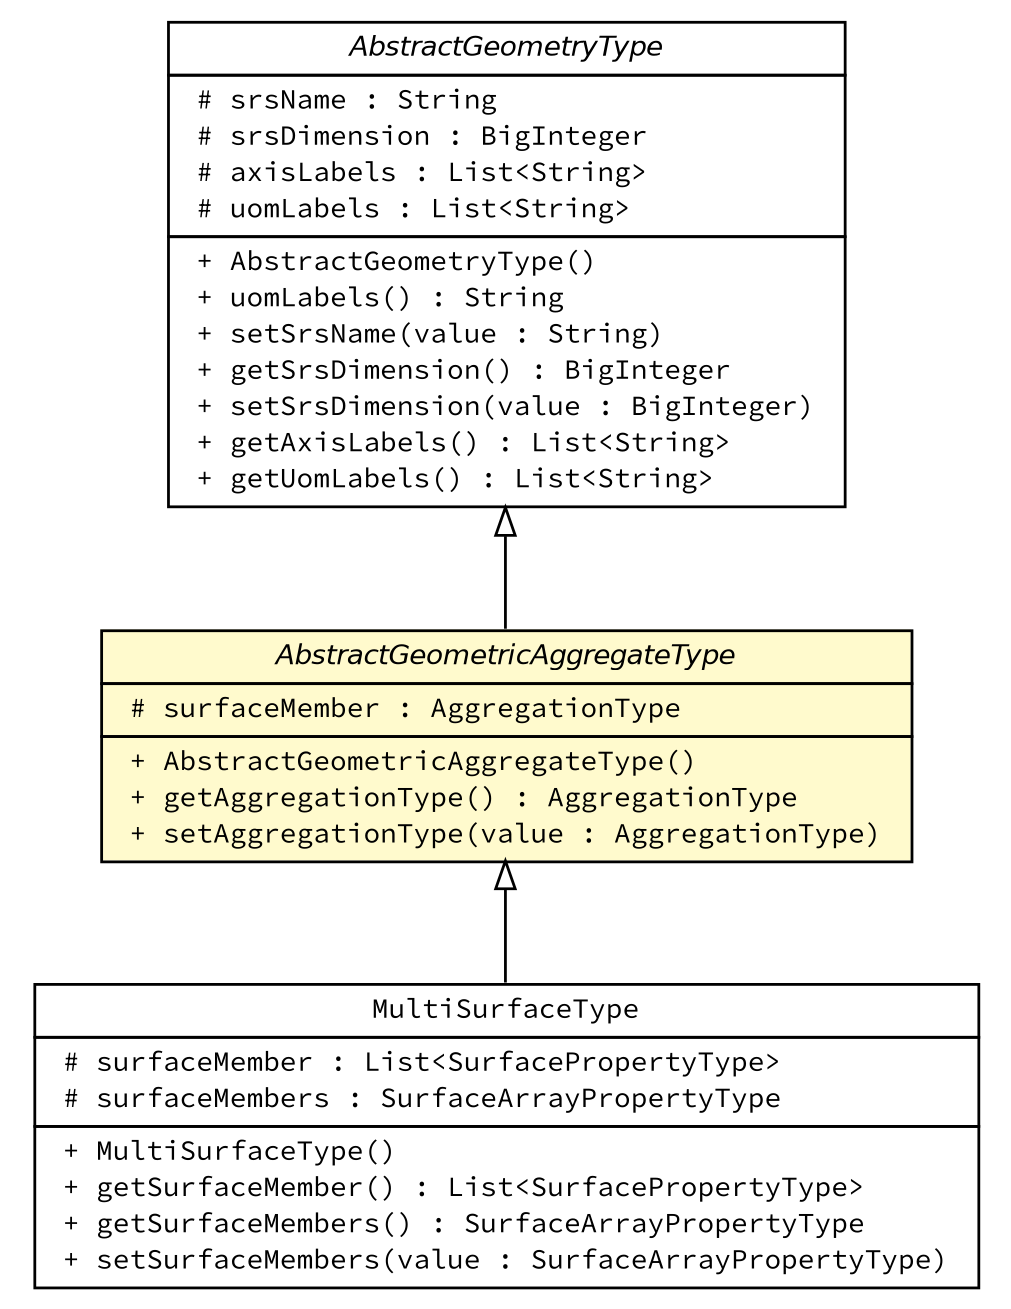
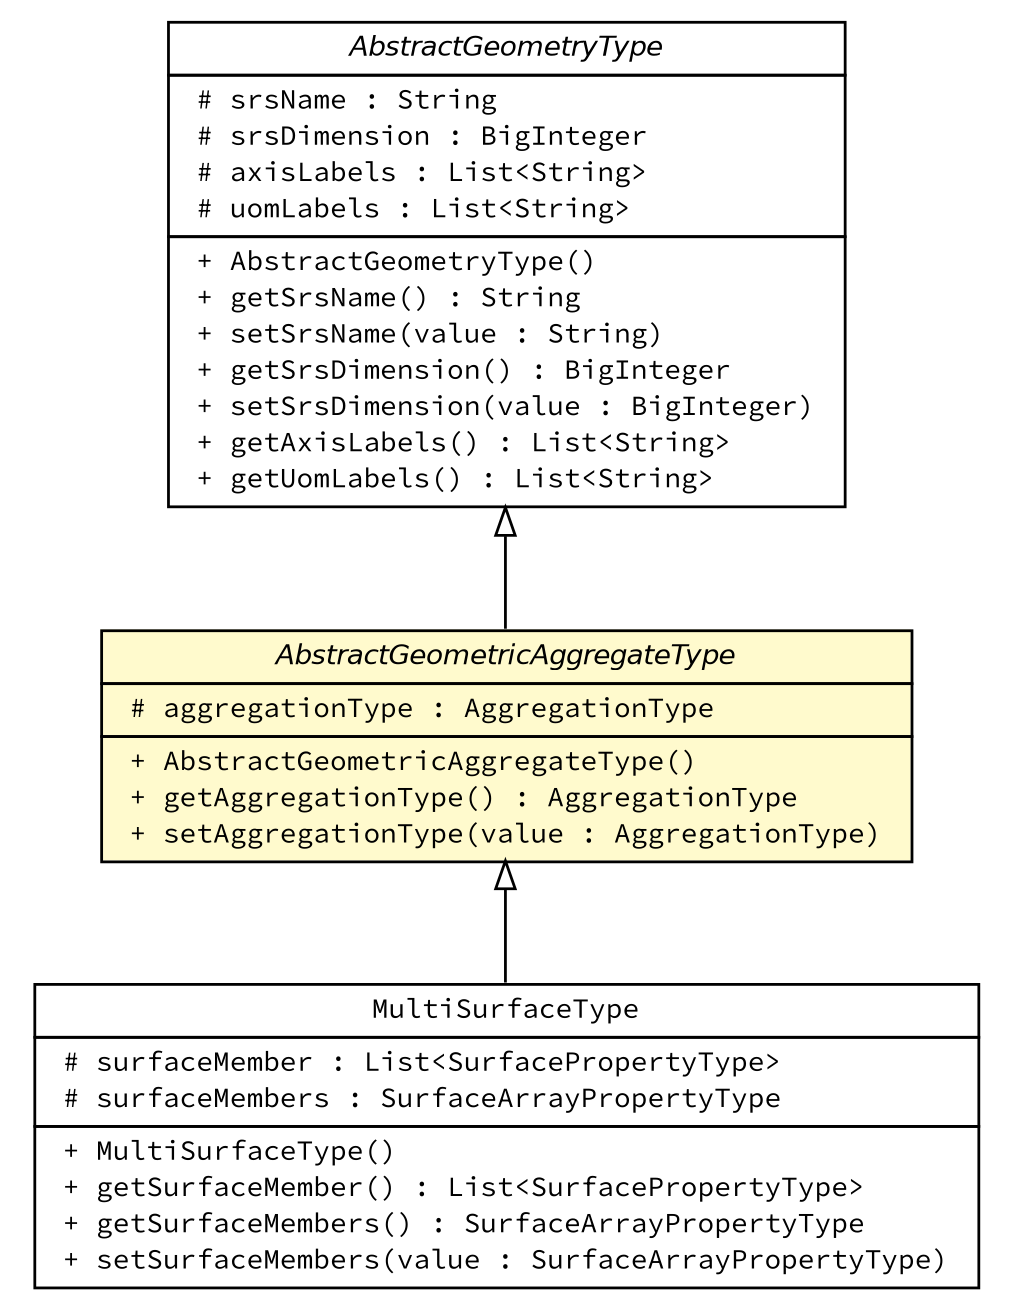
(382, 298) -> (390, 298)
(407, 709) -> (423, 709)
